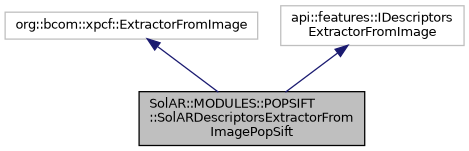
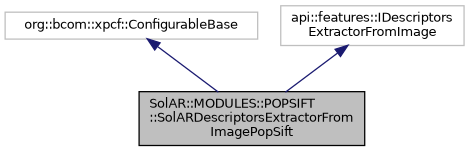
(131, 26) -> (131, 26)
